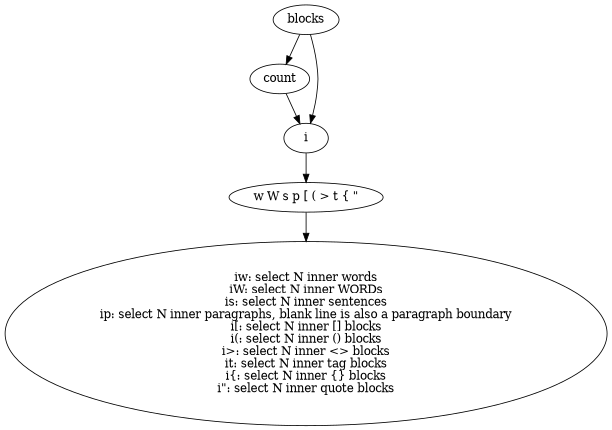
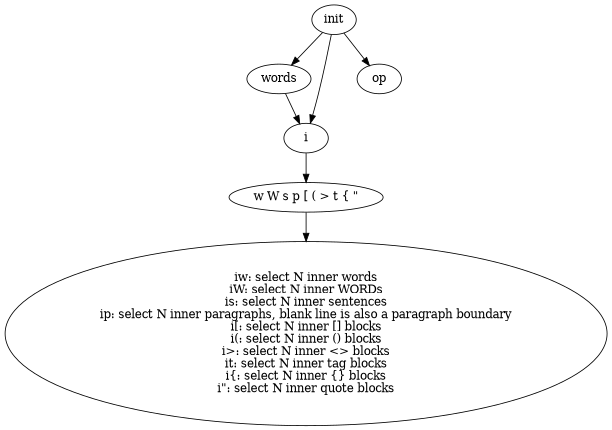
(306, 20) -> (334, 20)
(280, 79) -> (279, 79)
none -> (379, 79)
